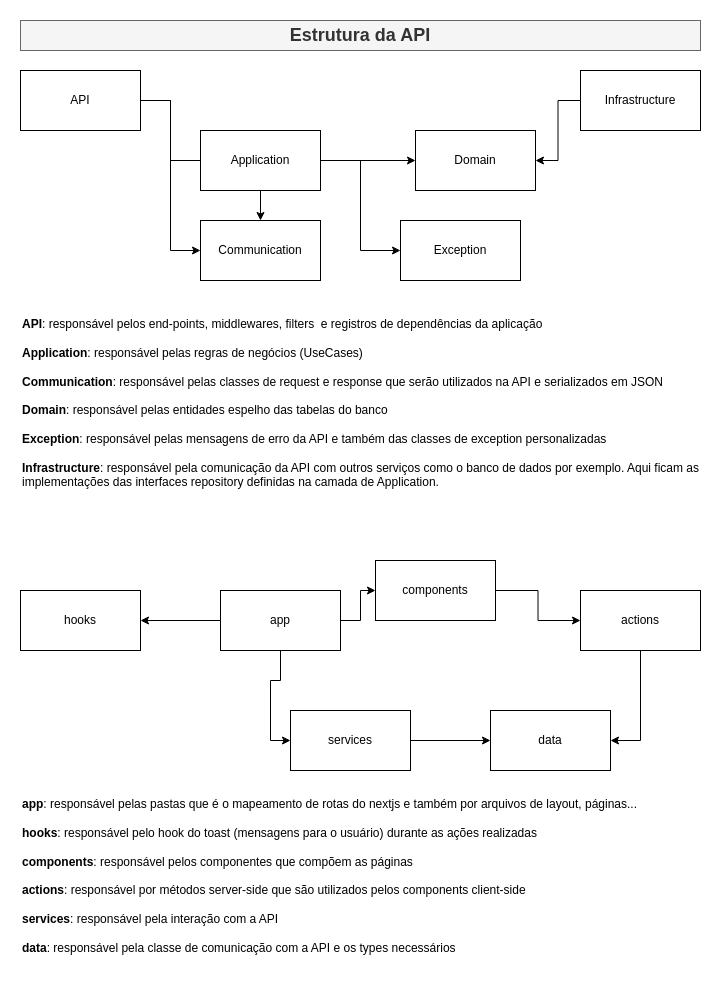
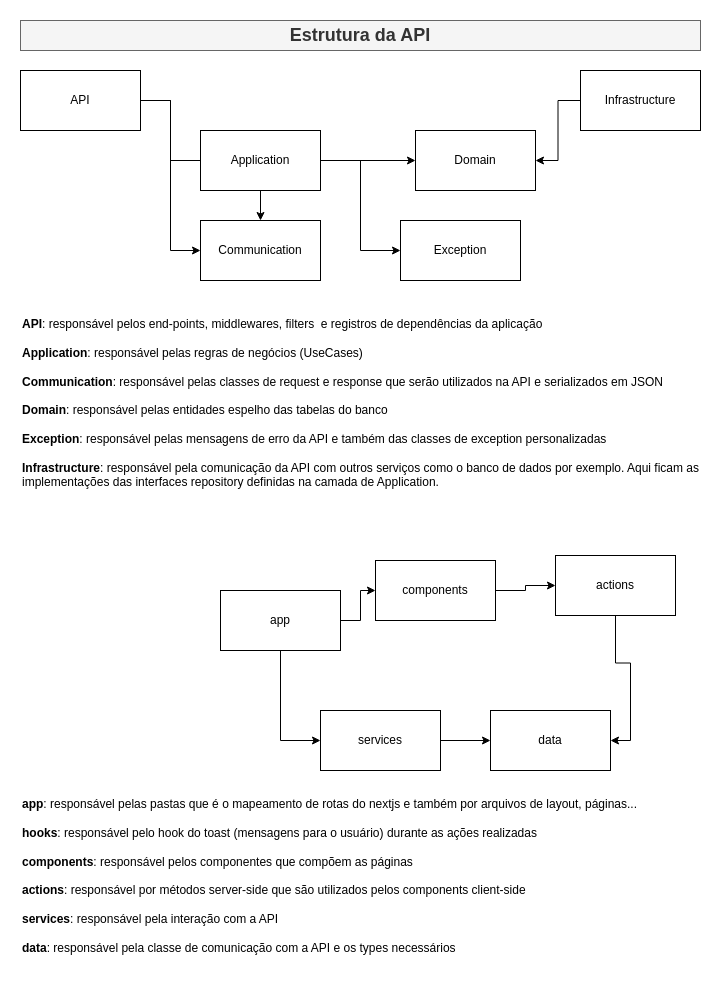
(81, 621) -> none
(184, 621) -> none
(641, 621) -> (616, 586)
(351, 741) -> (381, 741)
